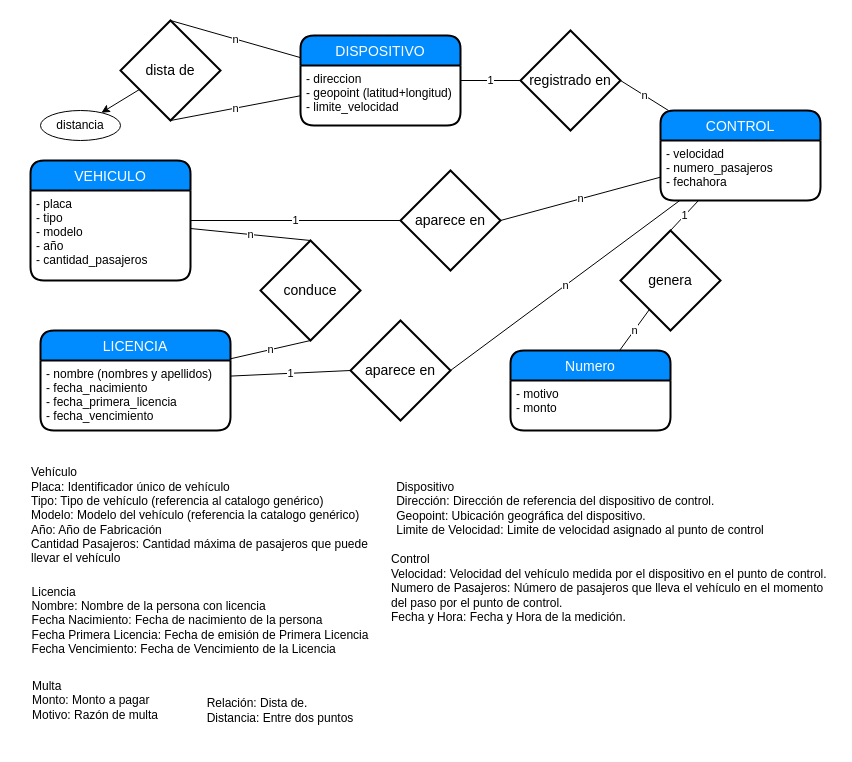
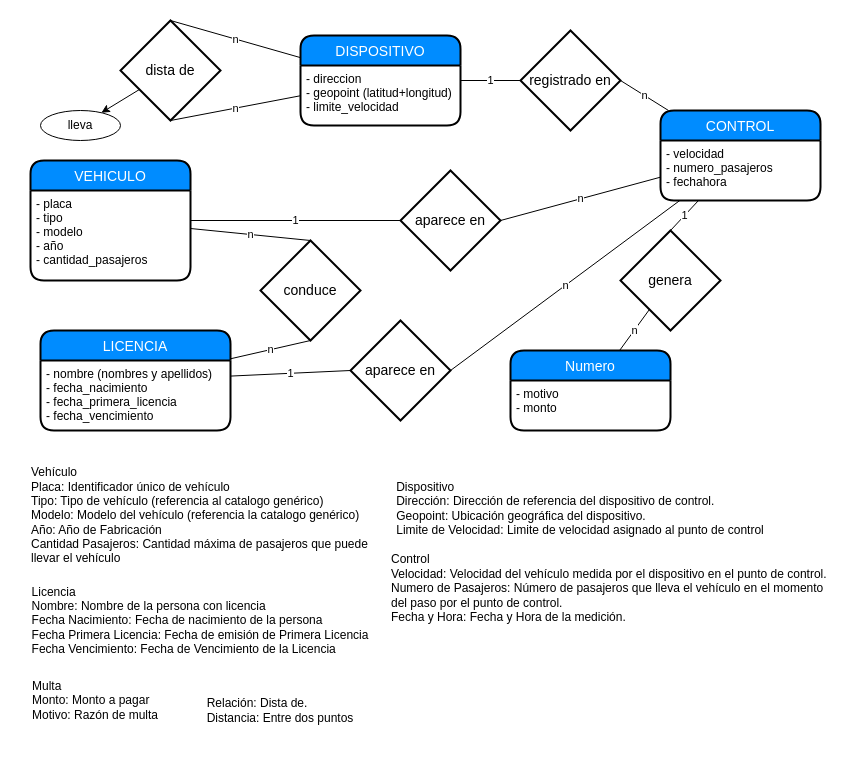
(81, 126) -> (81, 126)
